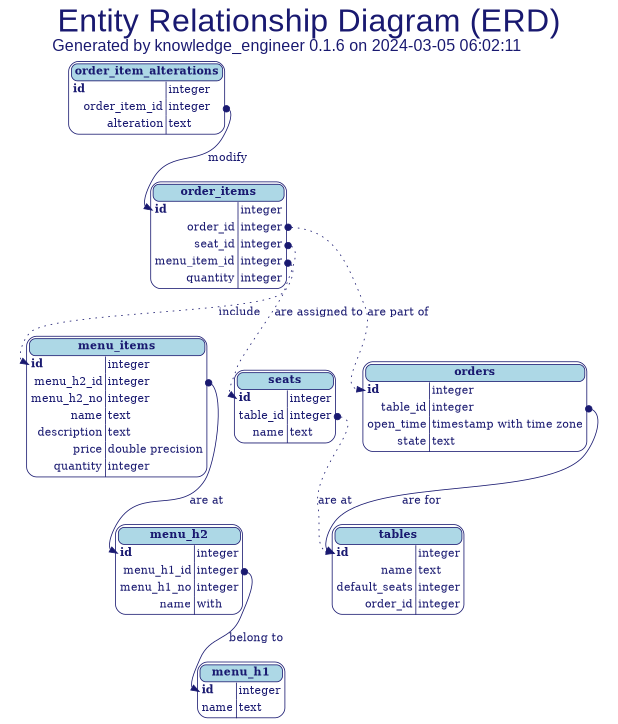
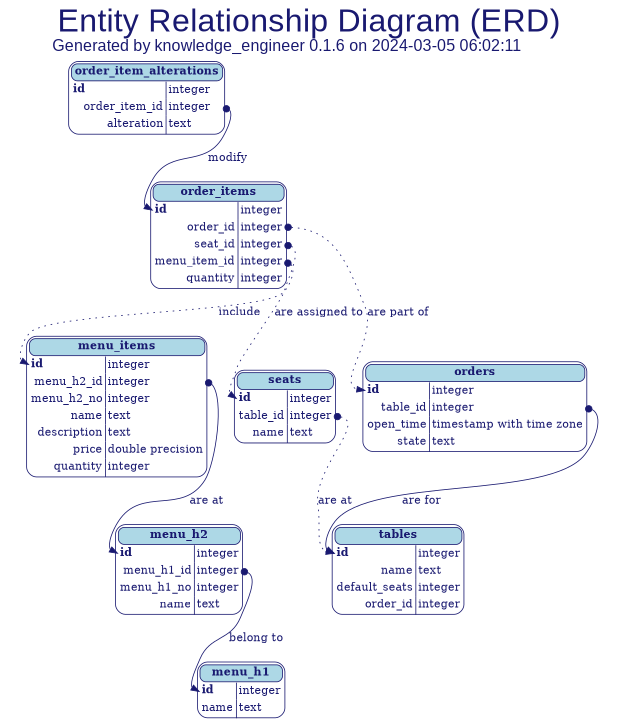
(210, 604) -> (209, 604)
